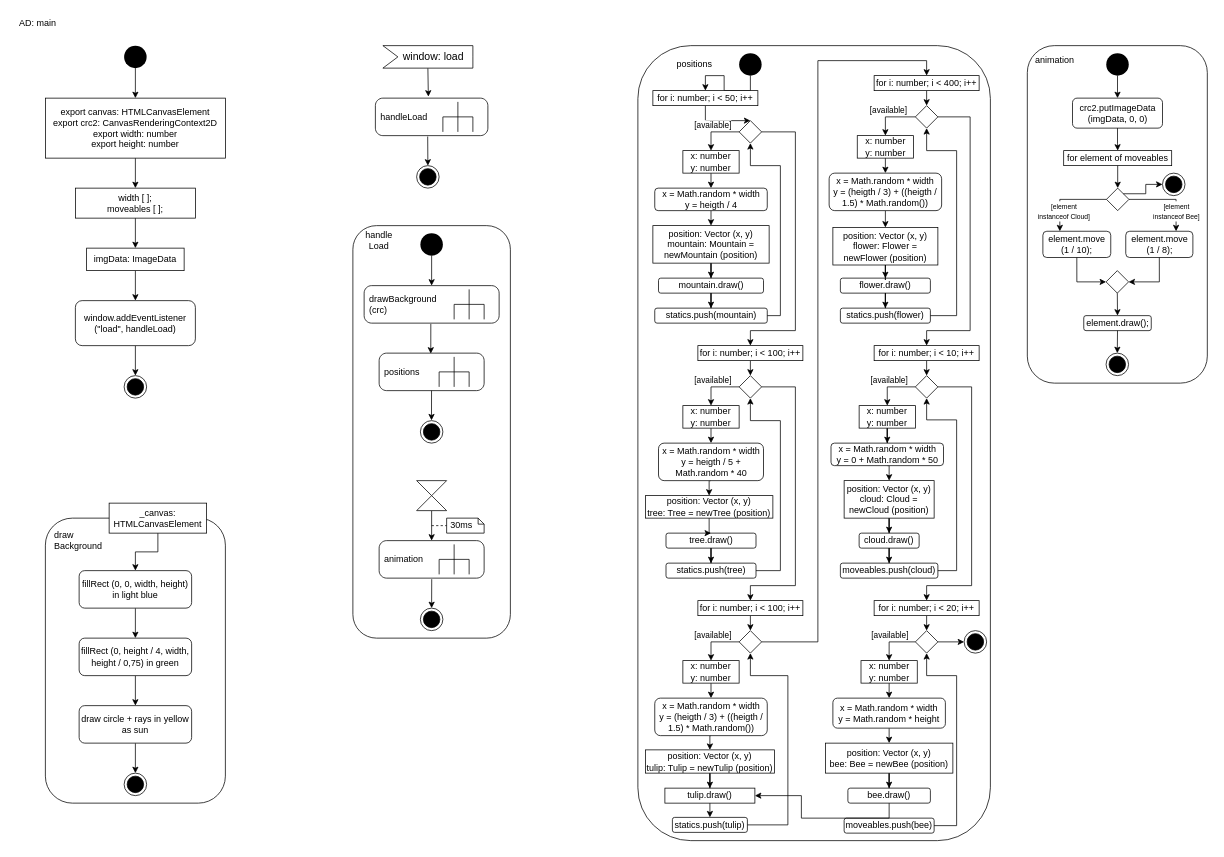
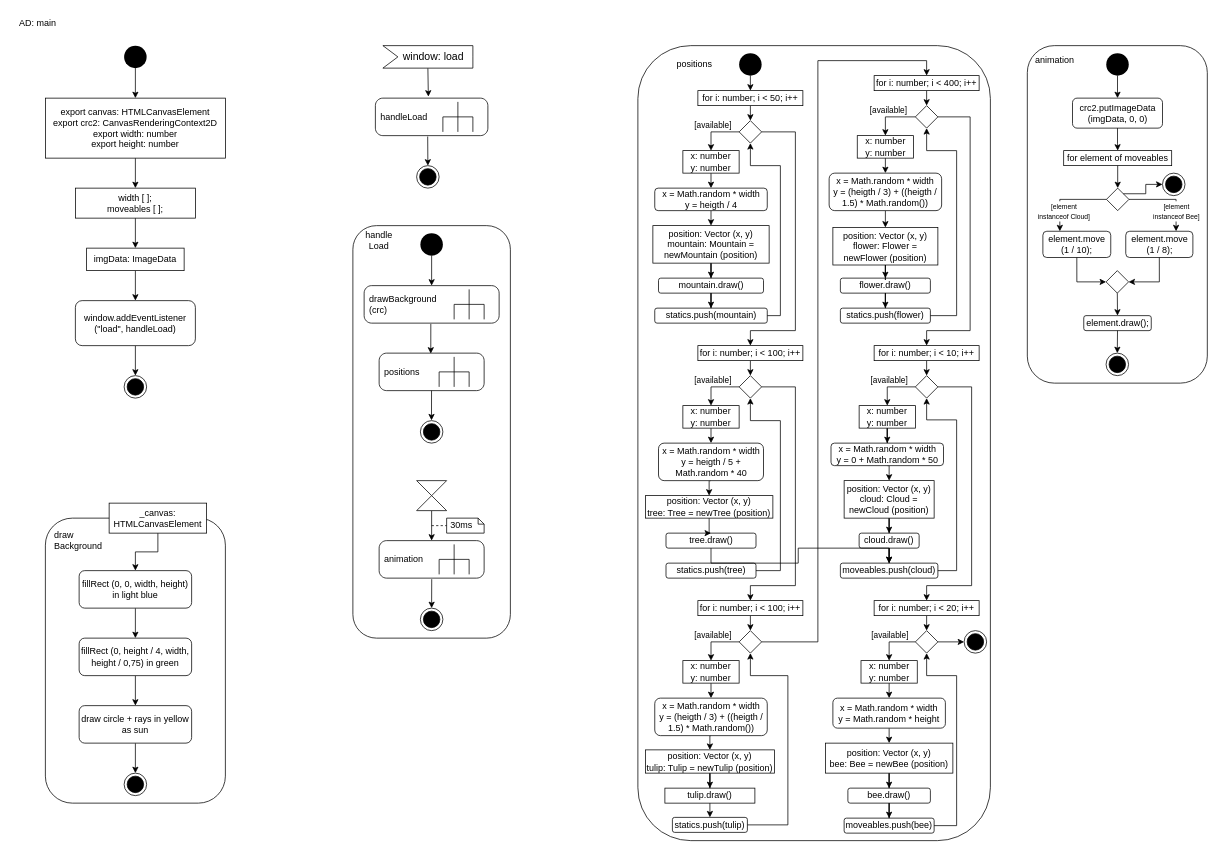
(705, 98) -> (750, 98)
(711, 563) -> (798, 555)
(793, 795) -> (889, 818)
